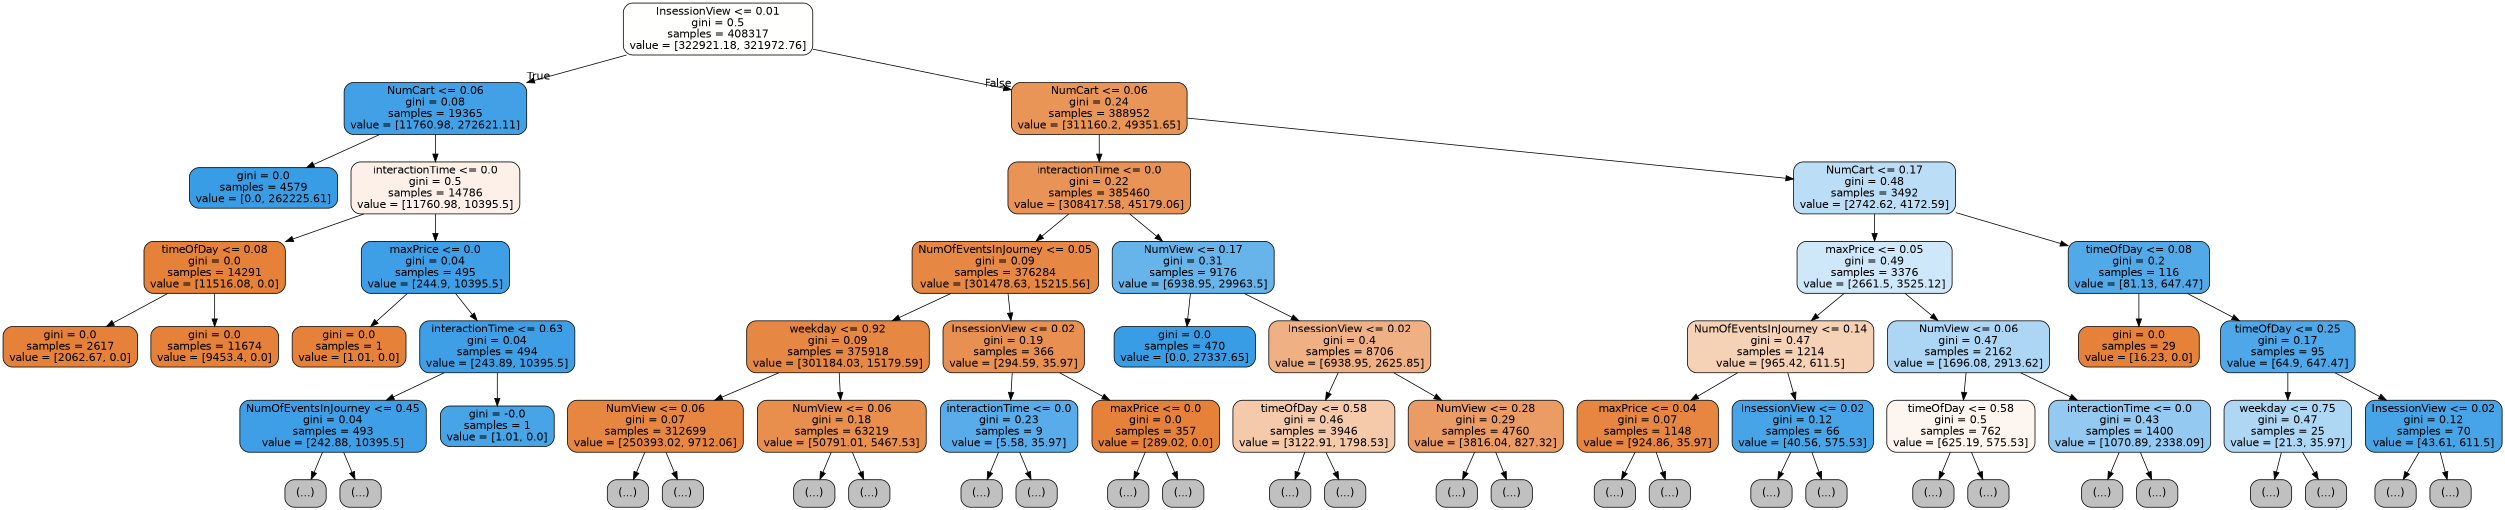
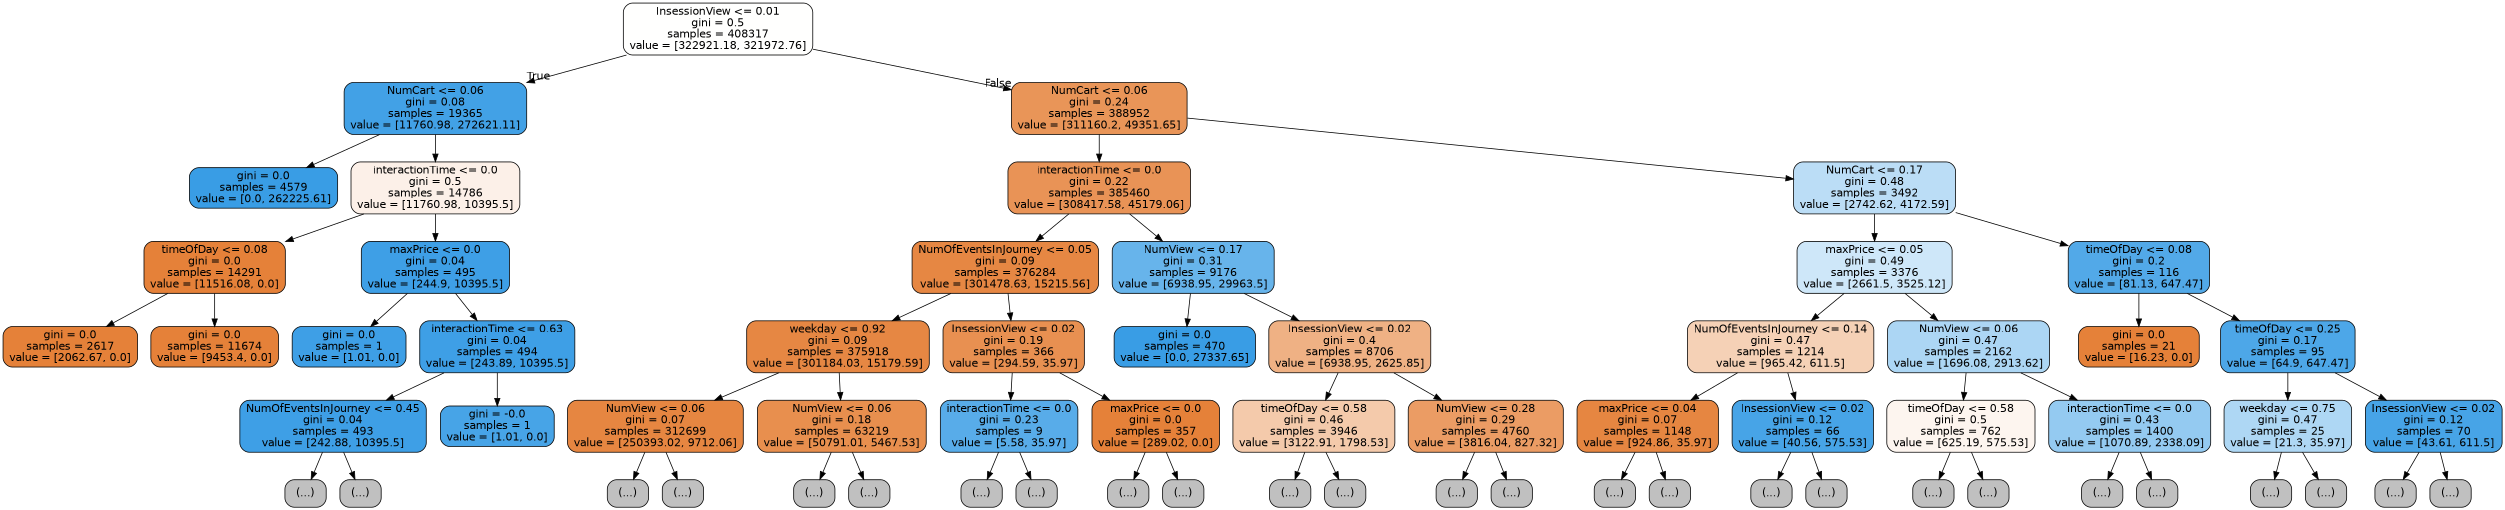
(349, 347) -> (349, 347)
(2139, 347) -> (2139, 347)
